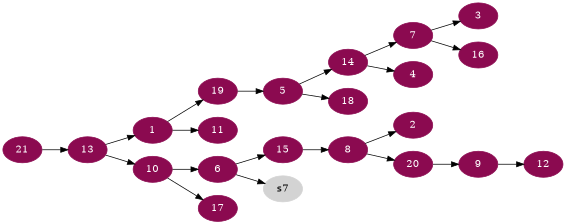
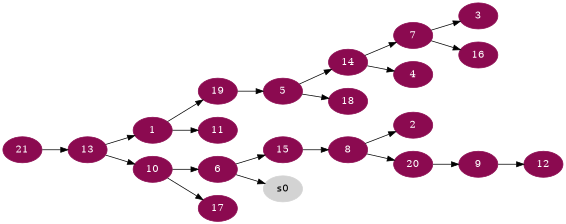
(283, 189) -> (283, 189)
